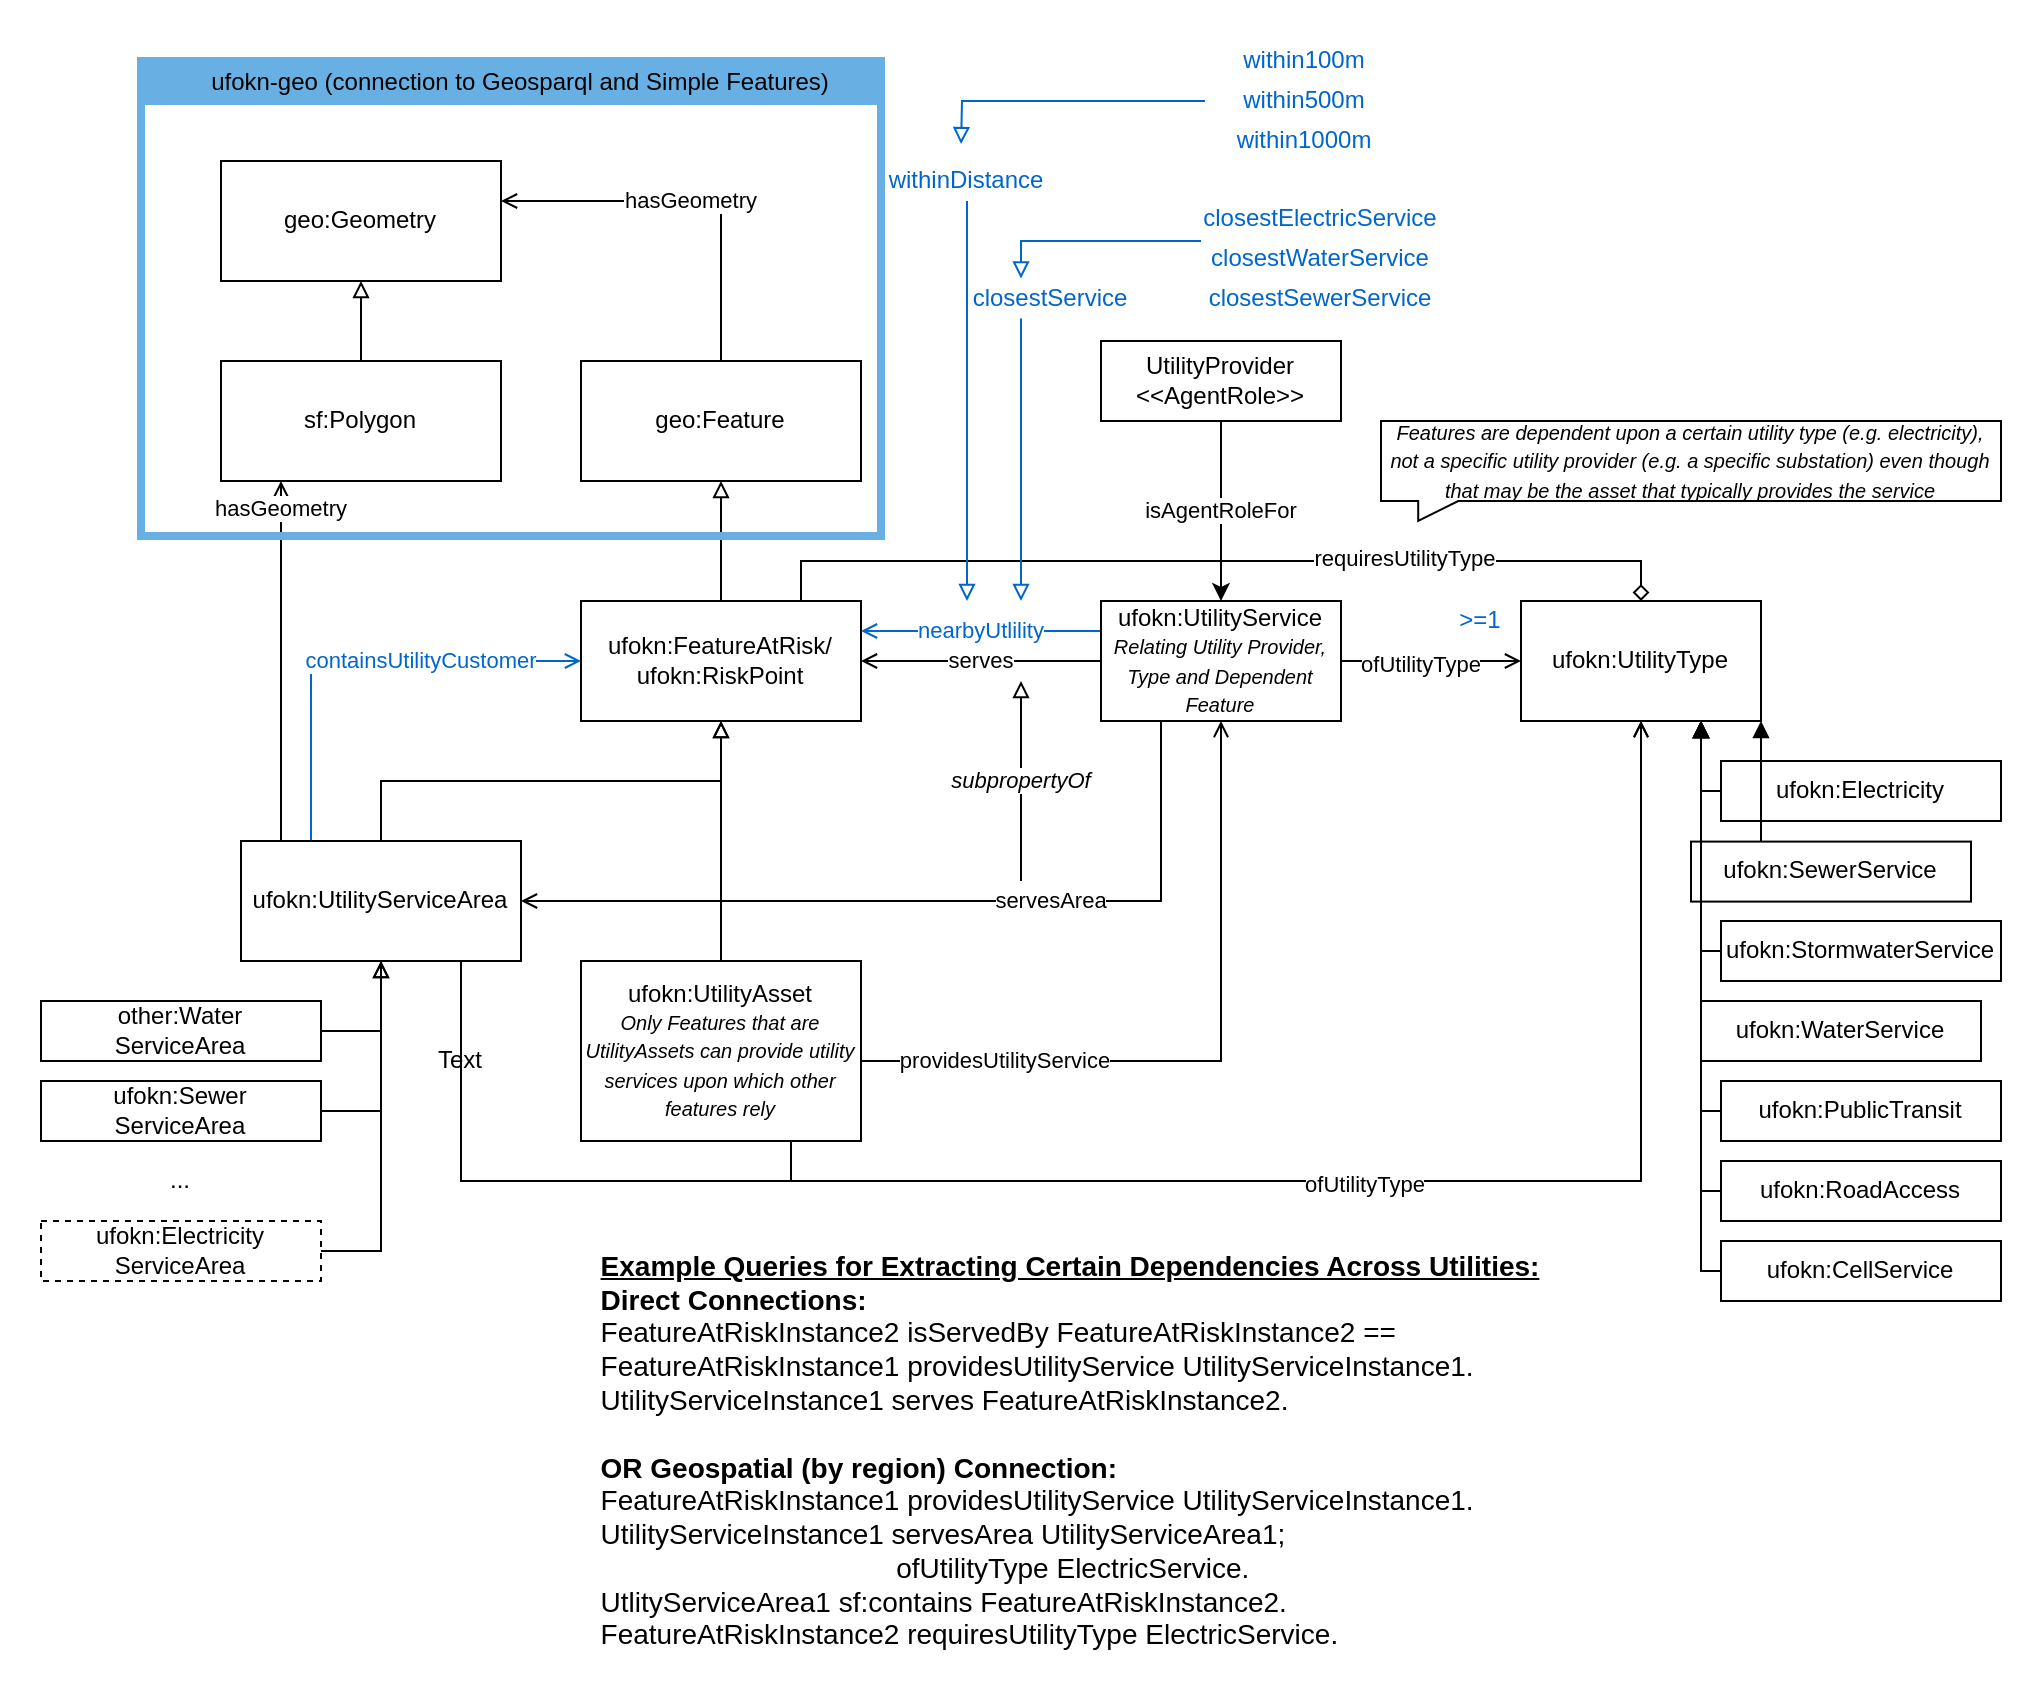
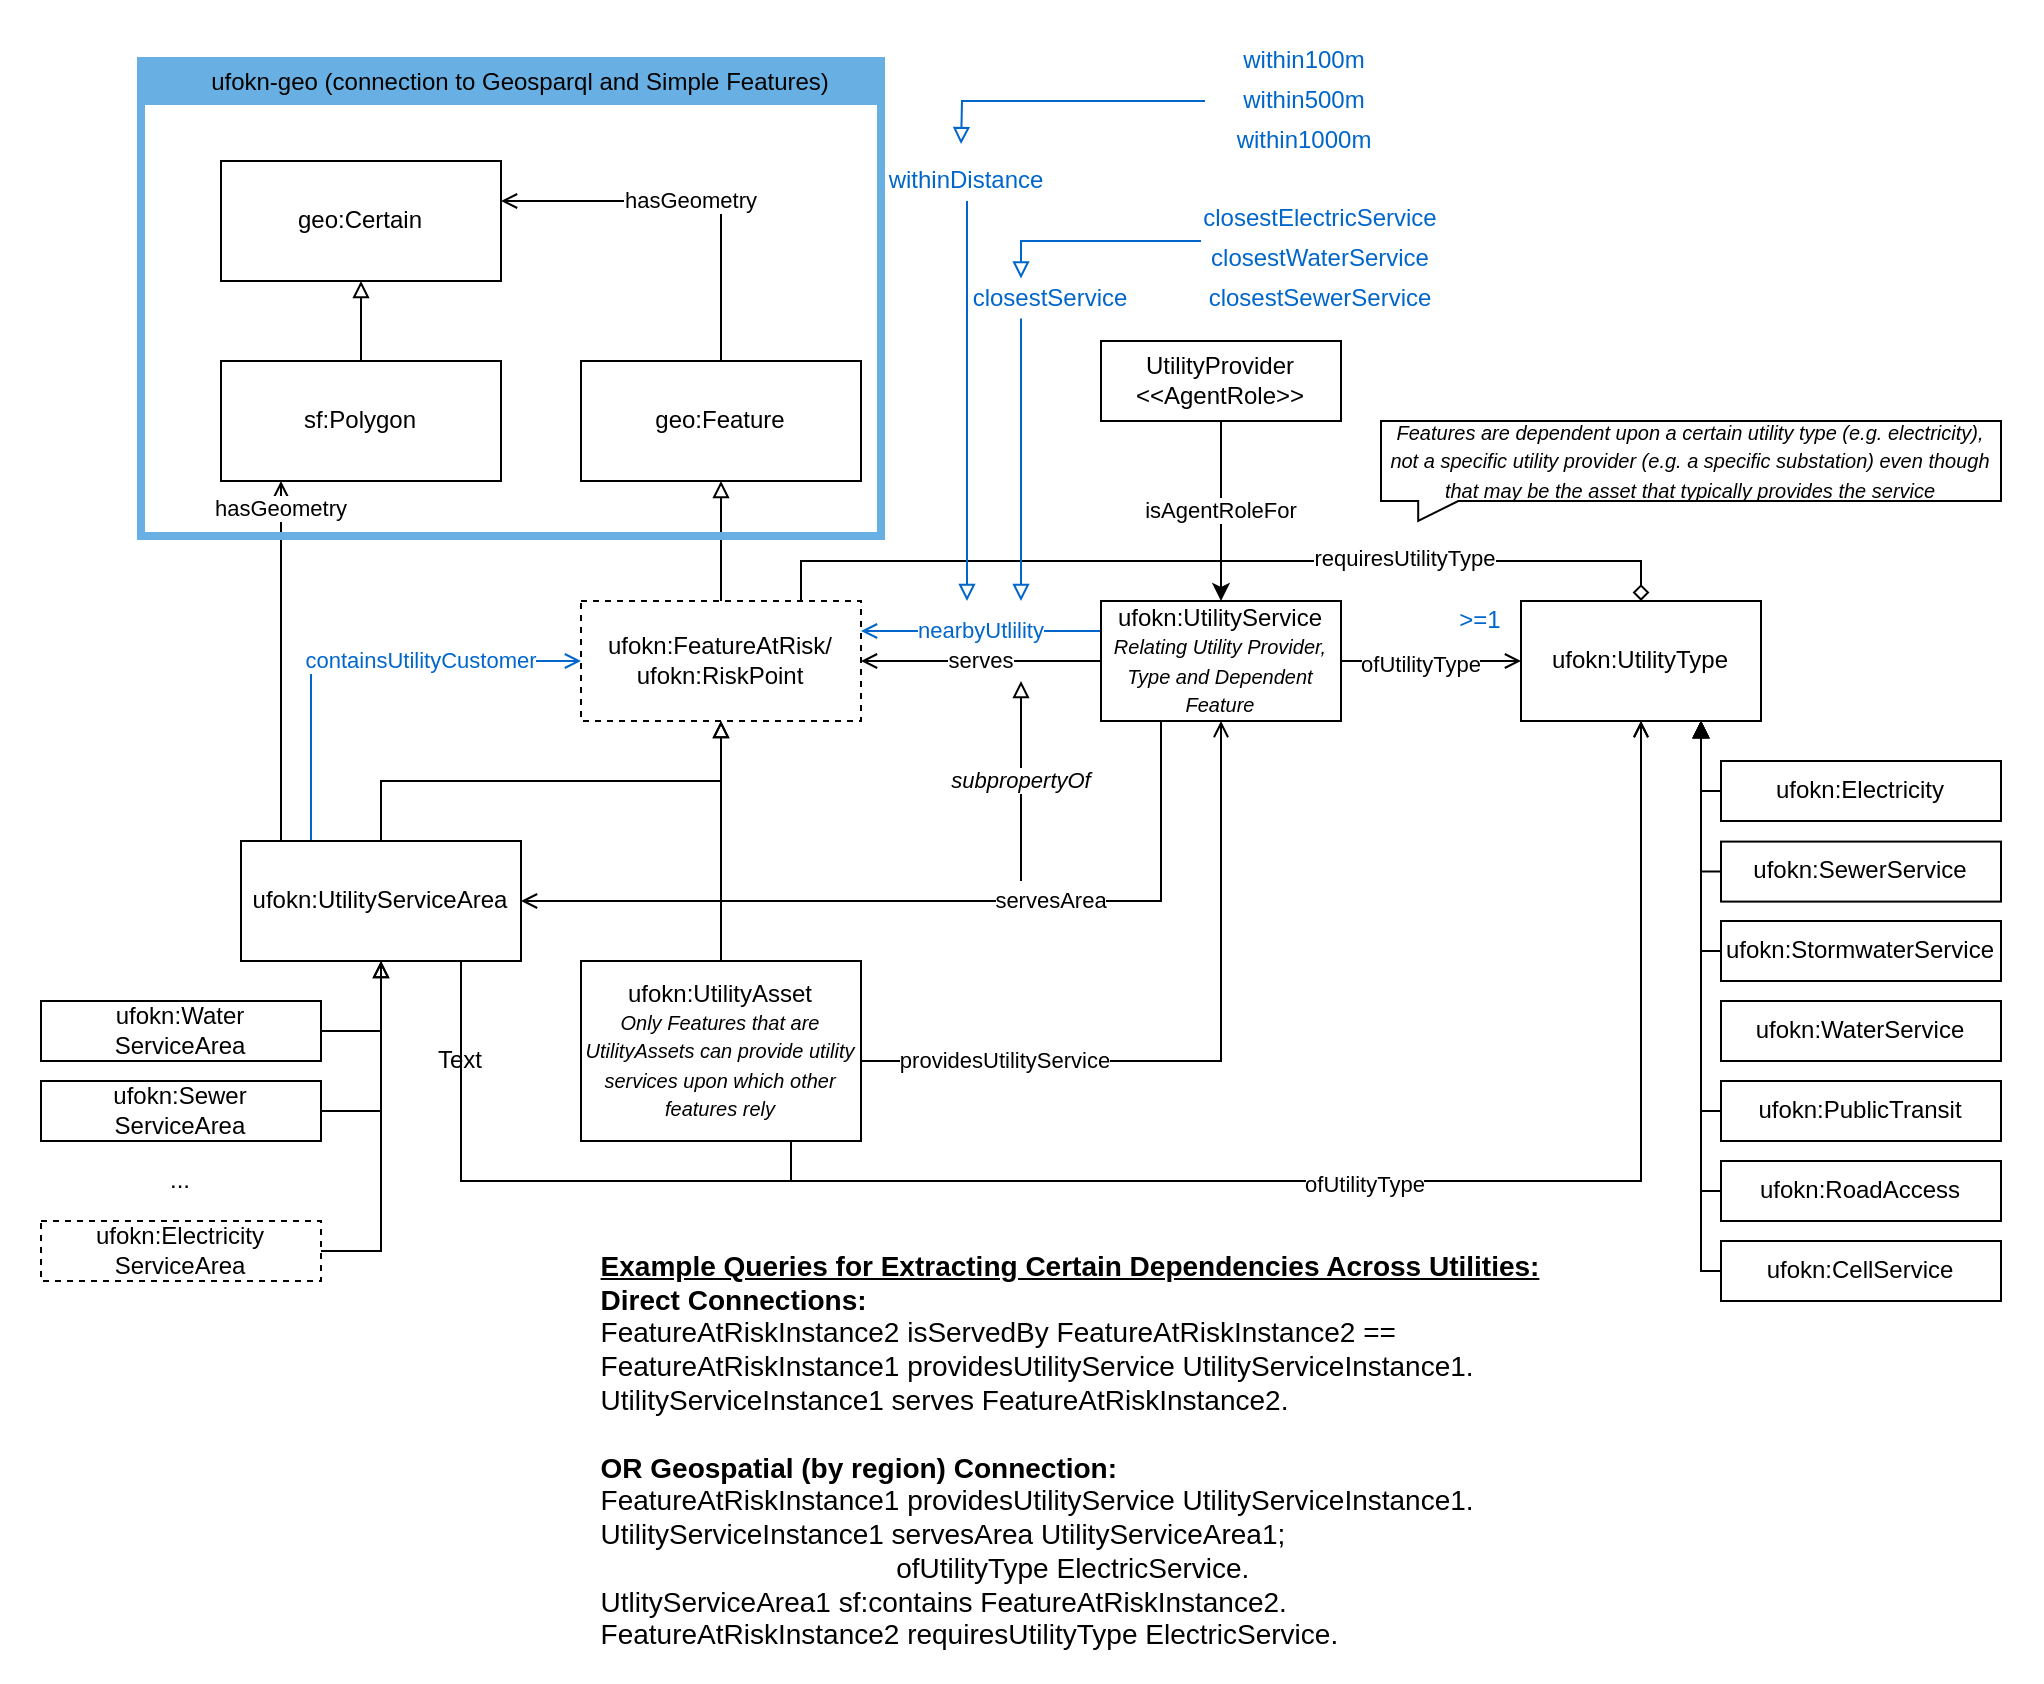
(361, 221) -> (361, 221)
(721, 661) -> (721, 661)
(1831, 872) -> (1861, 872)
(181, 1031) -> (181, 1031)
(1841, 1031) -> (1861, 1031)
